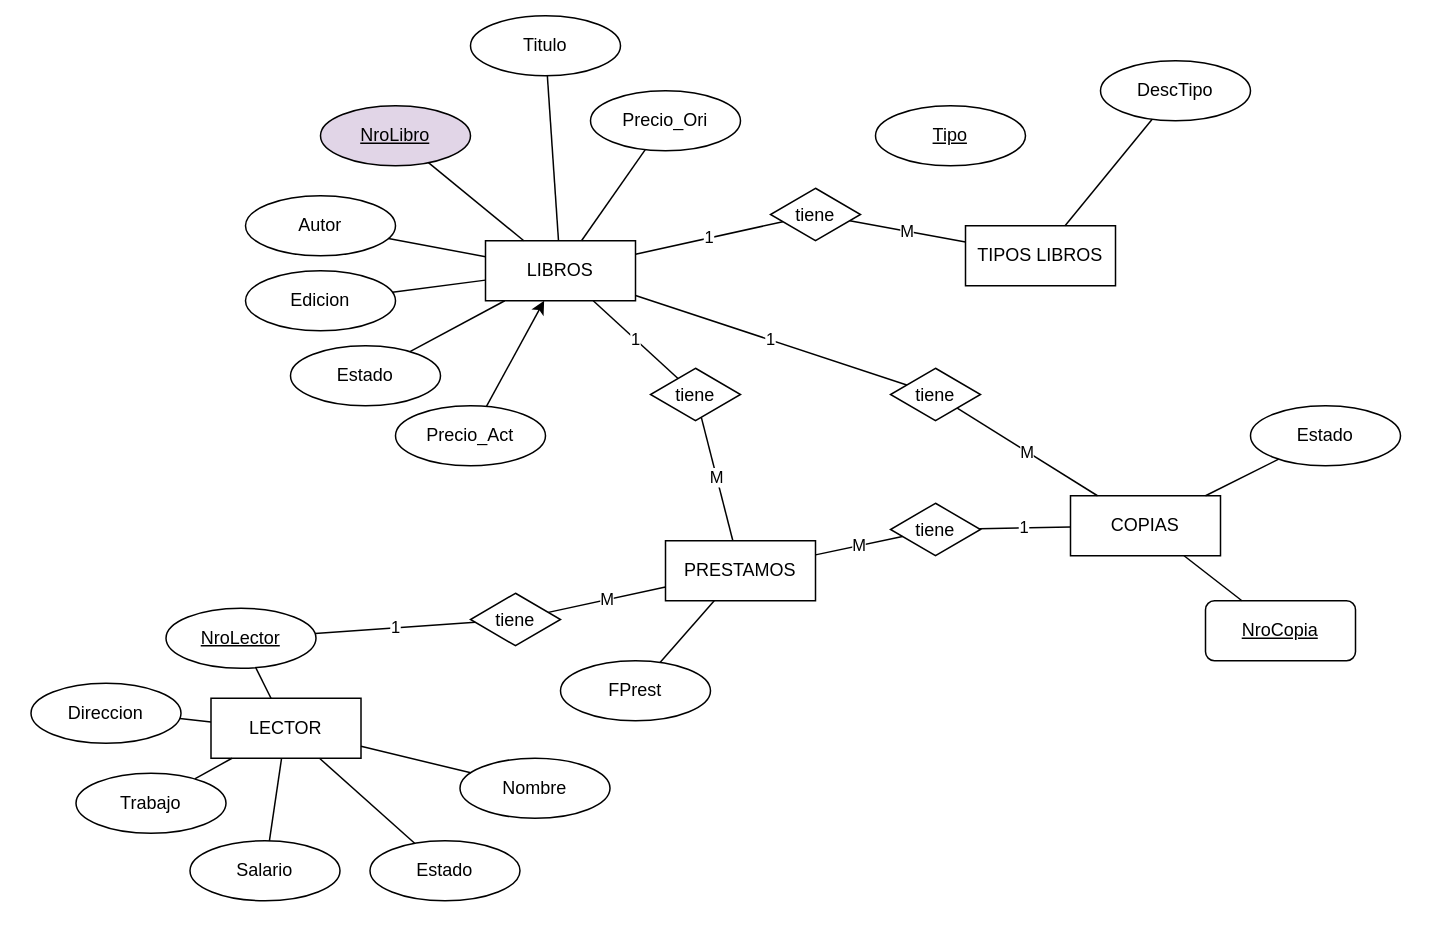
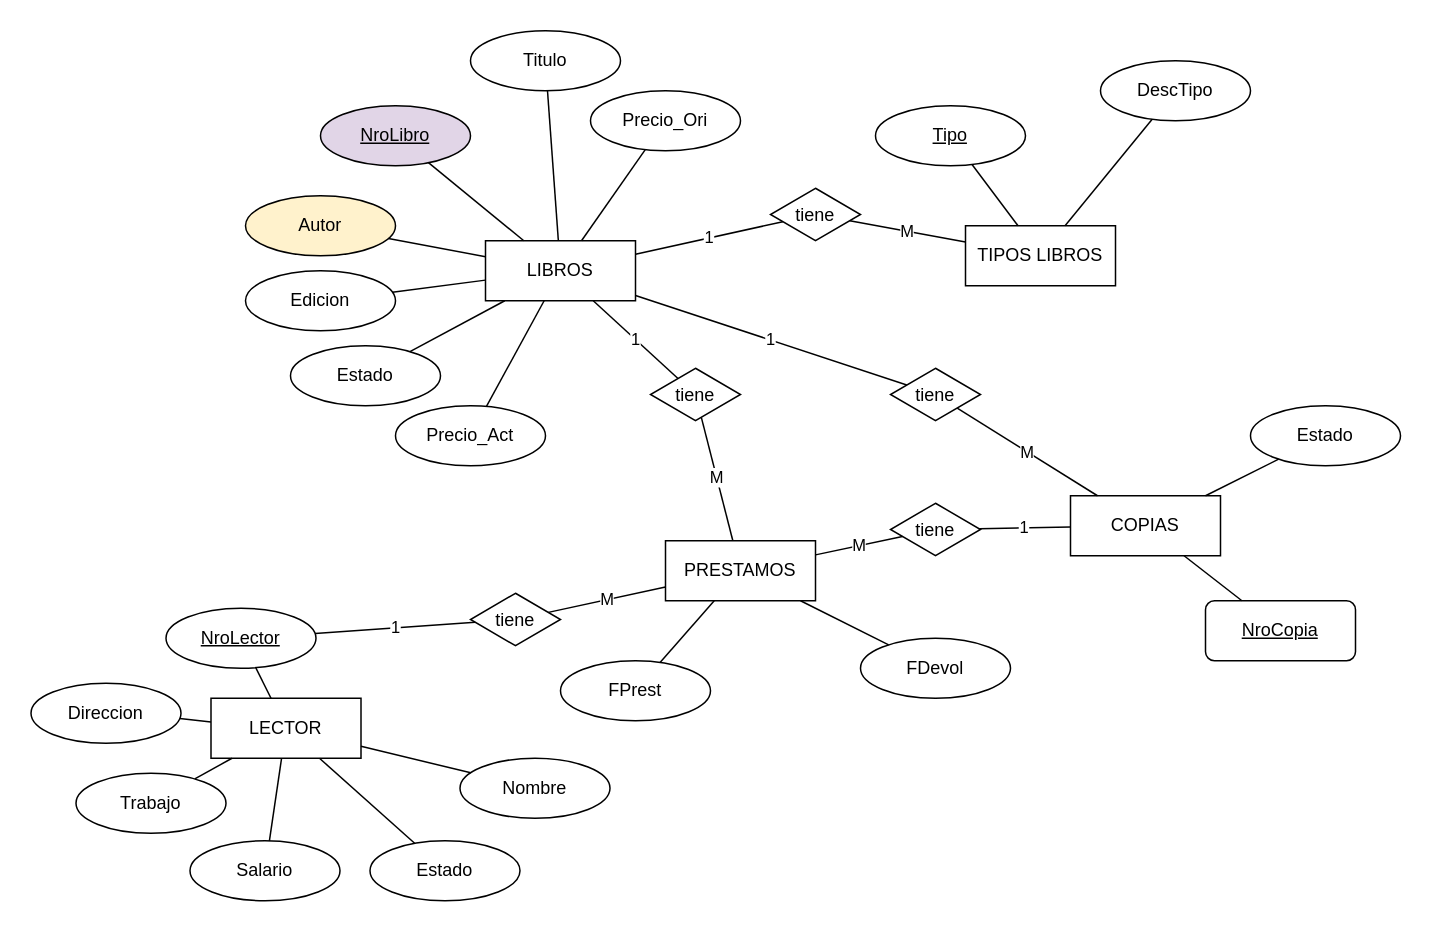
(545, 46) -> (545, 61)
none -> (995, 195)
(320, 226) -> (320, 226)
(538, 311) -> (541, 307)
none -> (844, 623)
none -> (935, 668)
